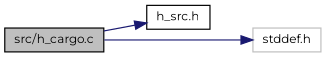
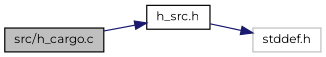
(173, 40) -> (226, 27)
